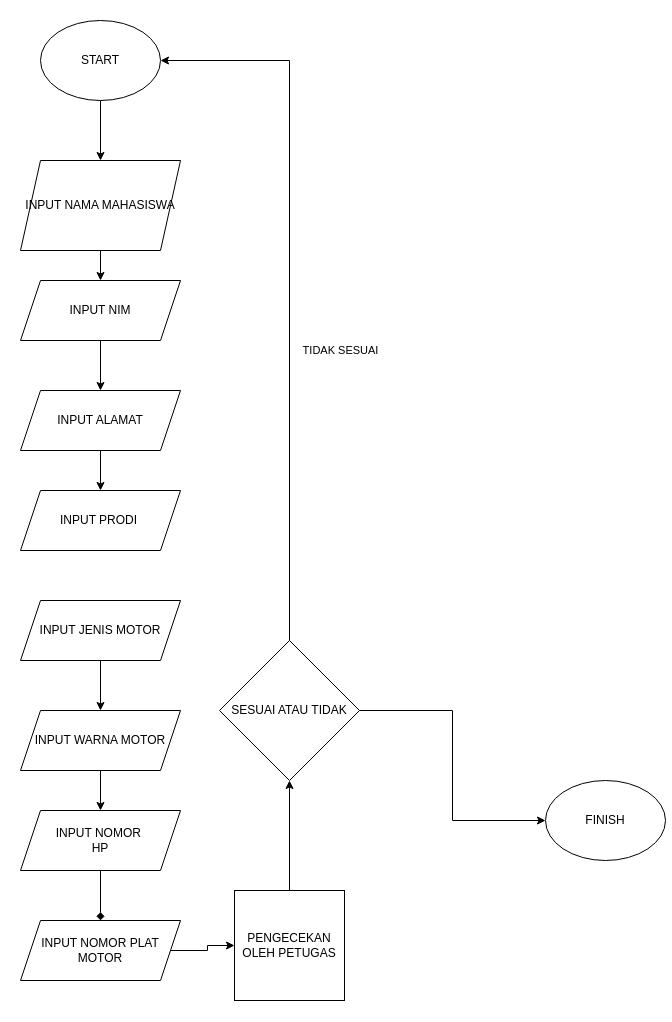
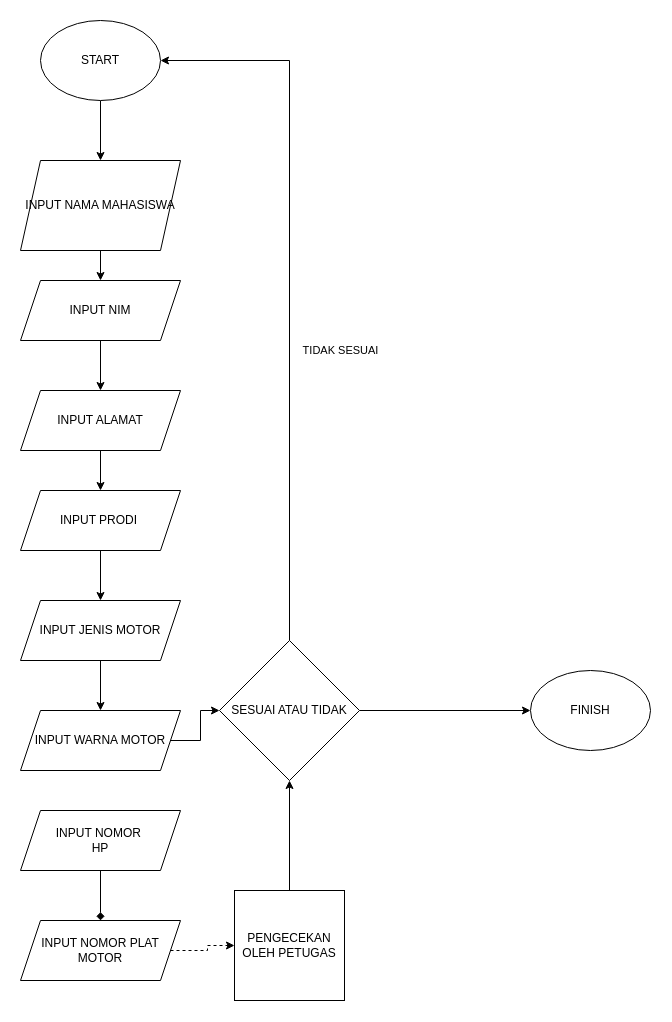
none -> (101, 572)
(101, 787) -> (201, 735)
(606, 821) -> (591, 711)
(202, 951) -> (202, 951)
